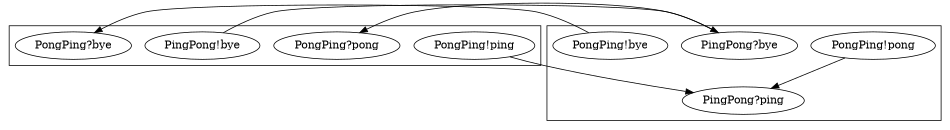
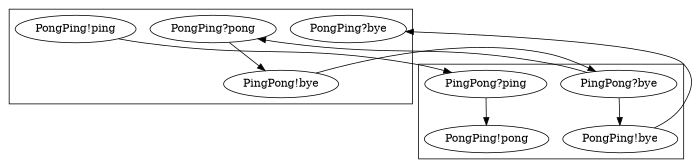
none -> (246, 56)
(812, 72) -> (486, 108)
none -> (619, 108)
